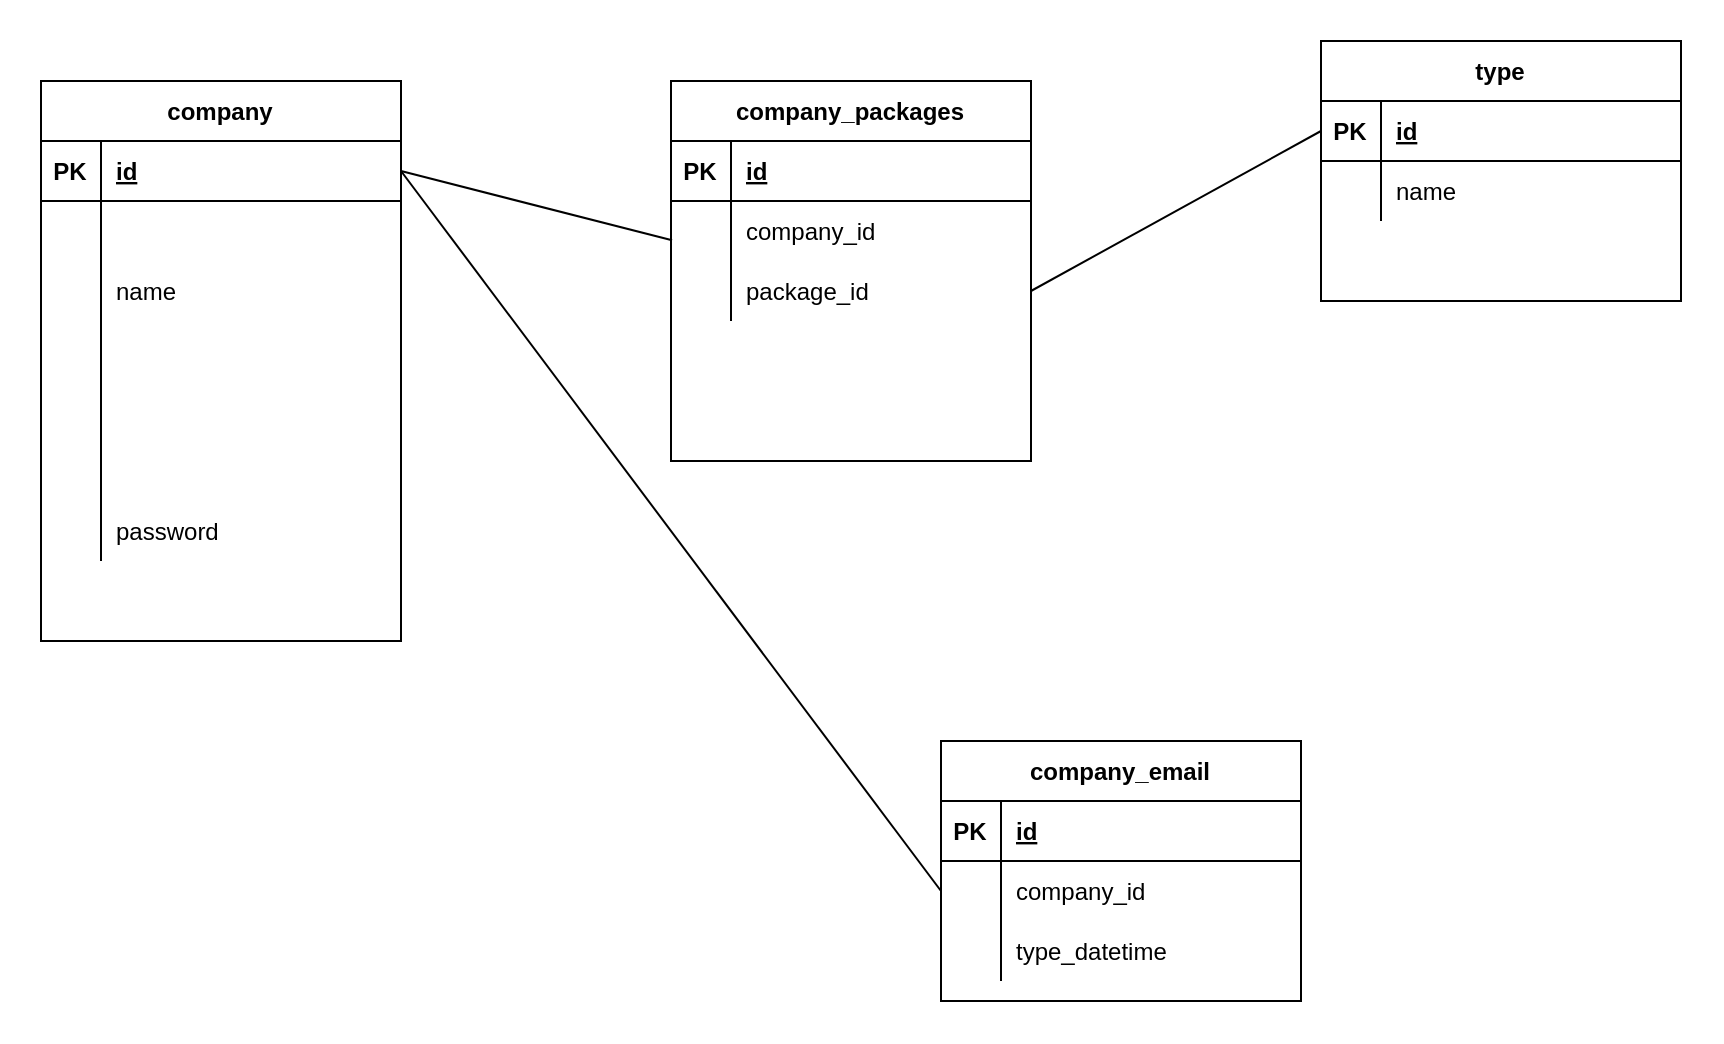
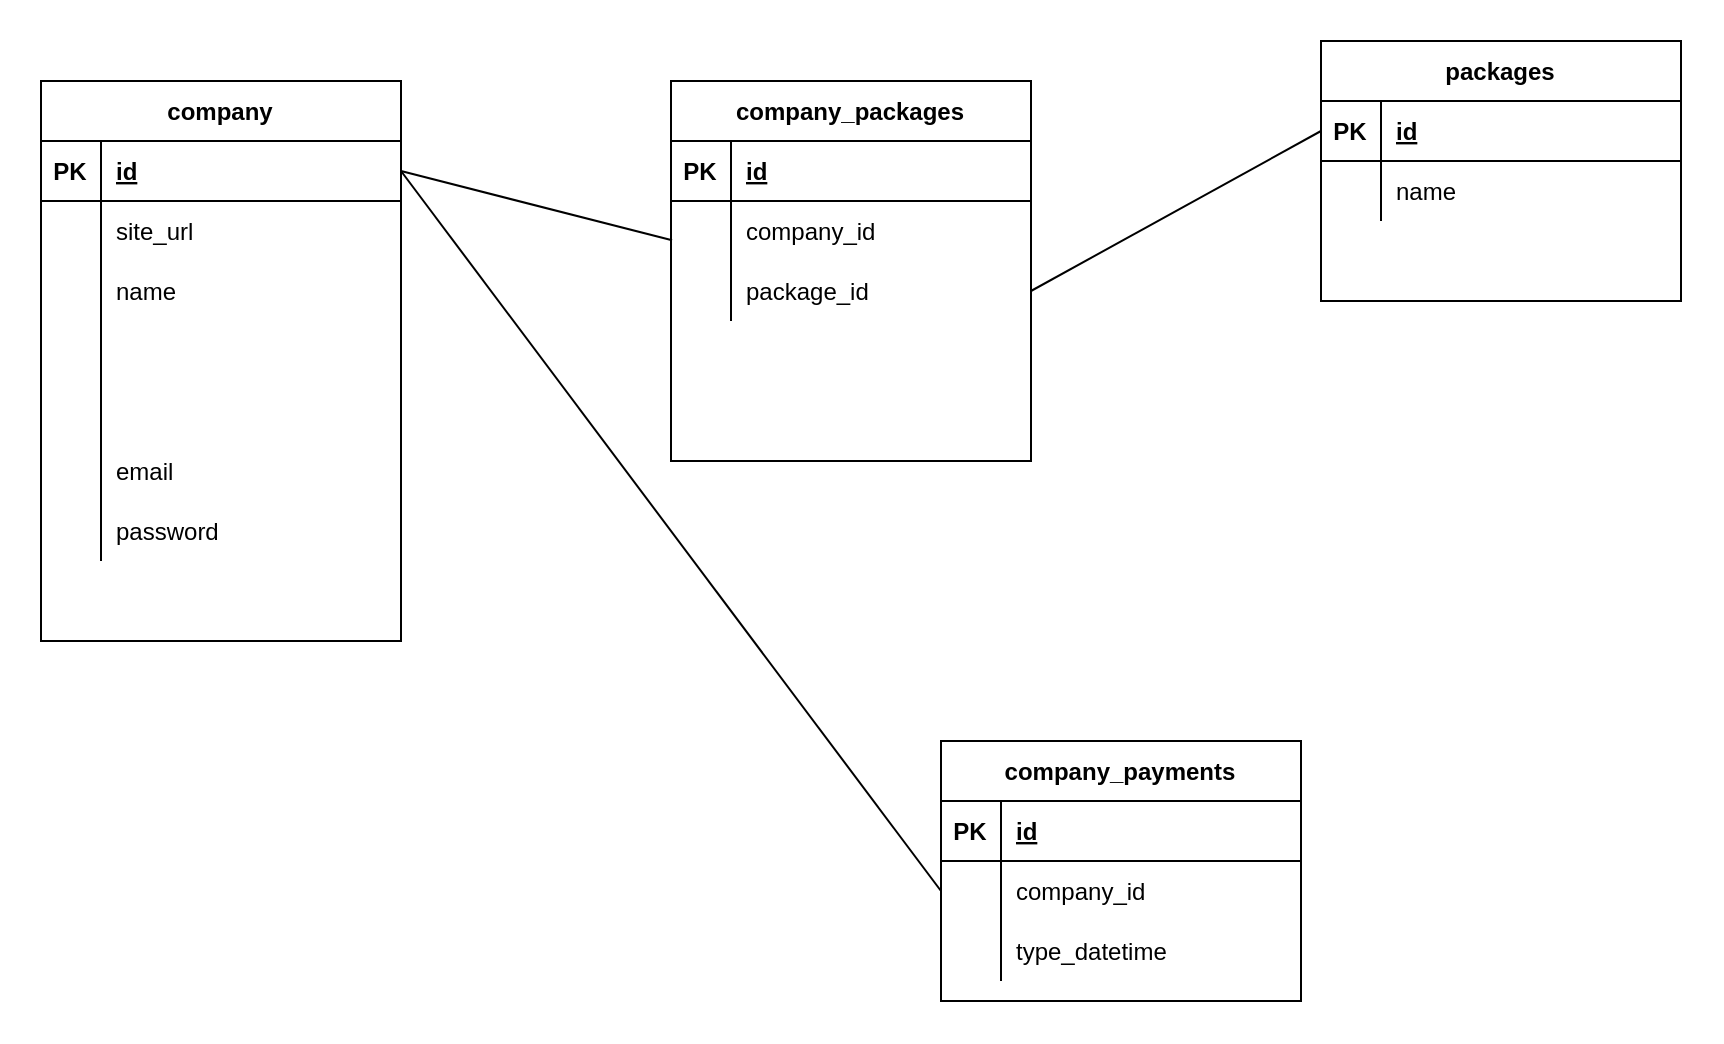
(1500, 72) -> (1500, 72)
none -> (251, 231)
none -> (251, 471)
(1120, 772) -> (1120, 772)
